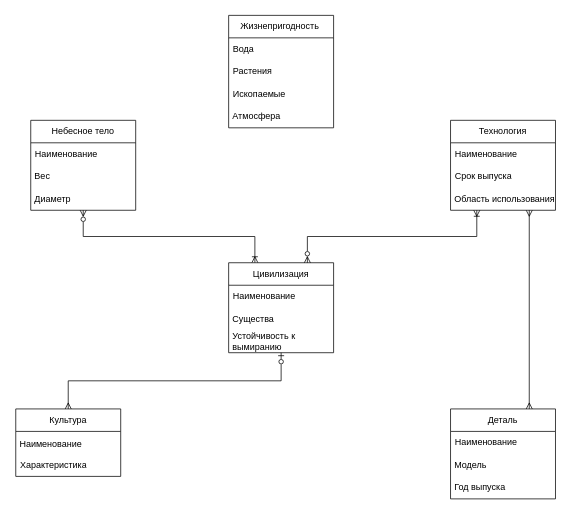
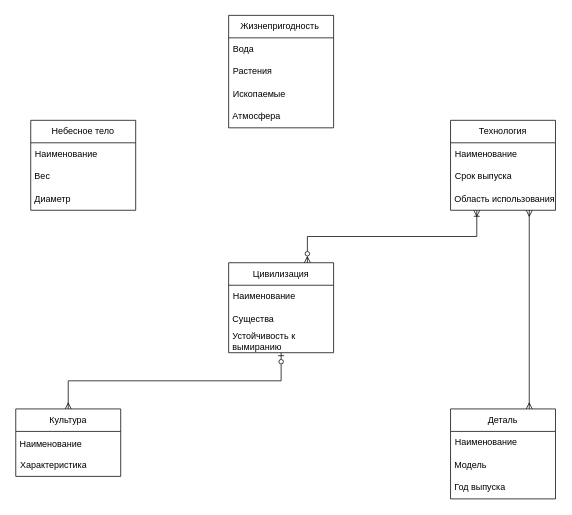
(175, 237) -> none
